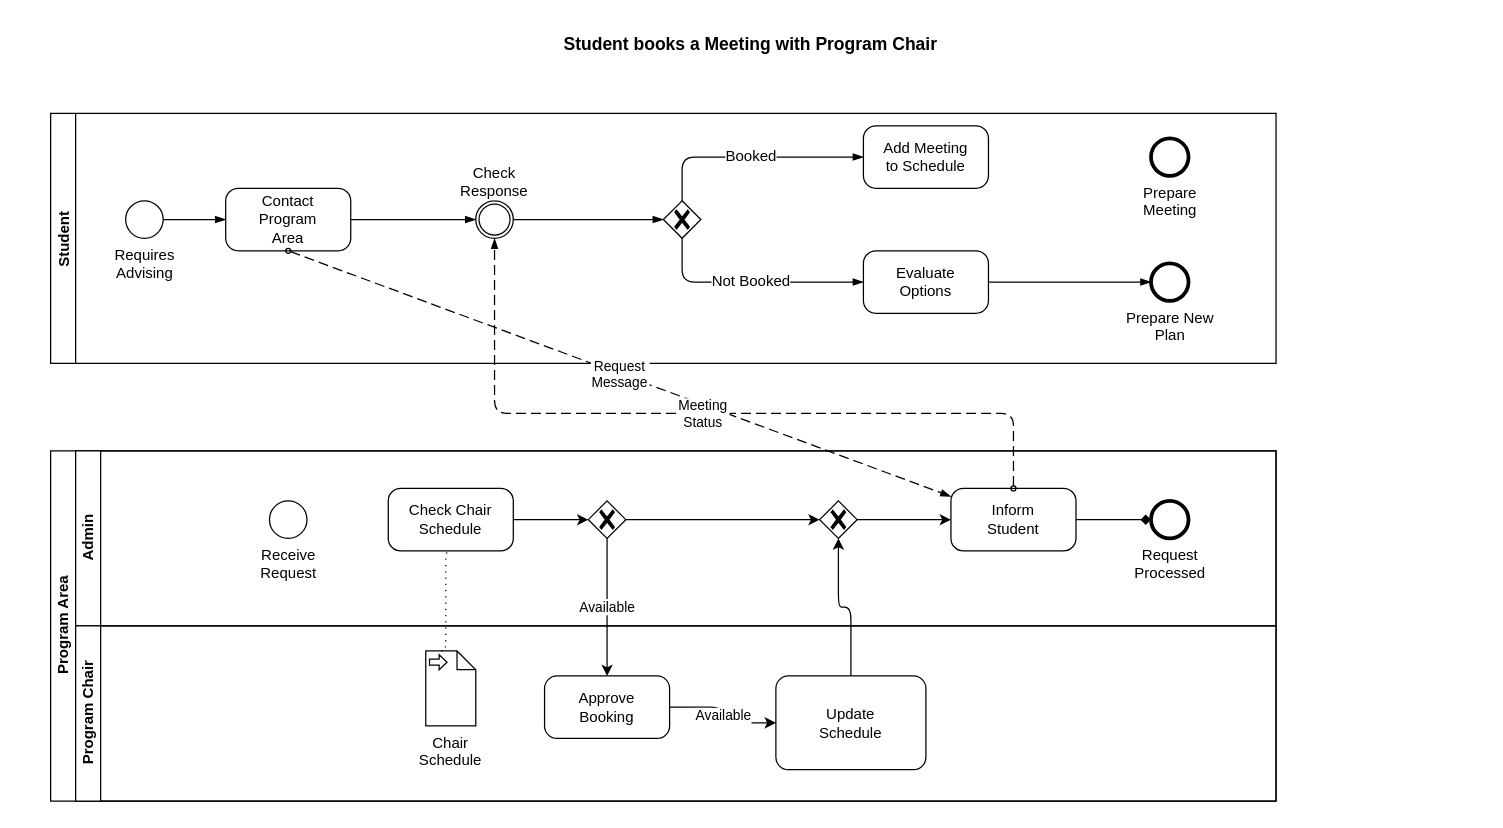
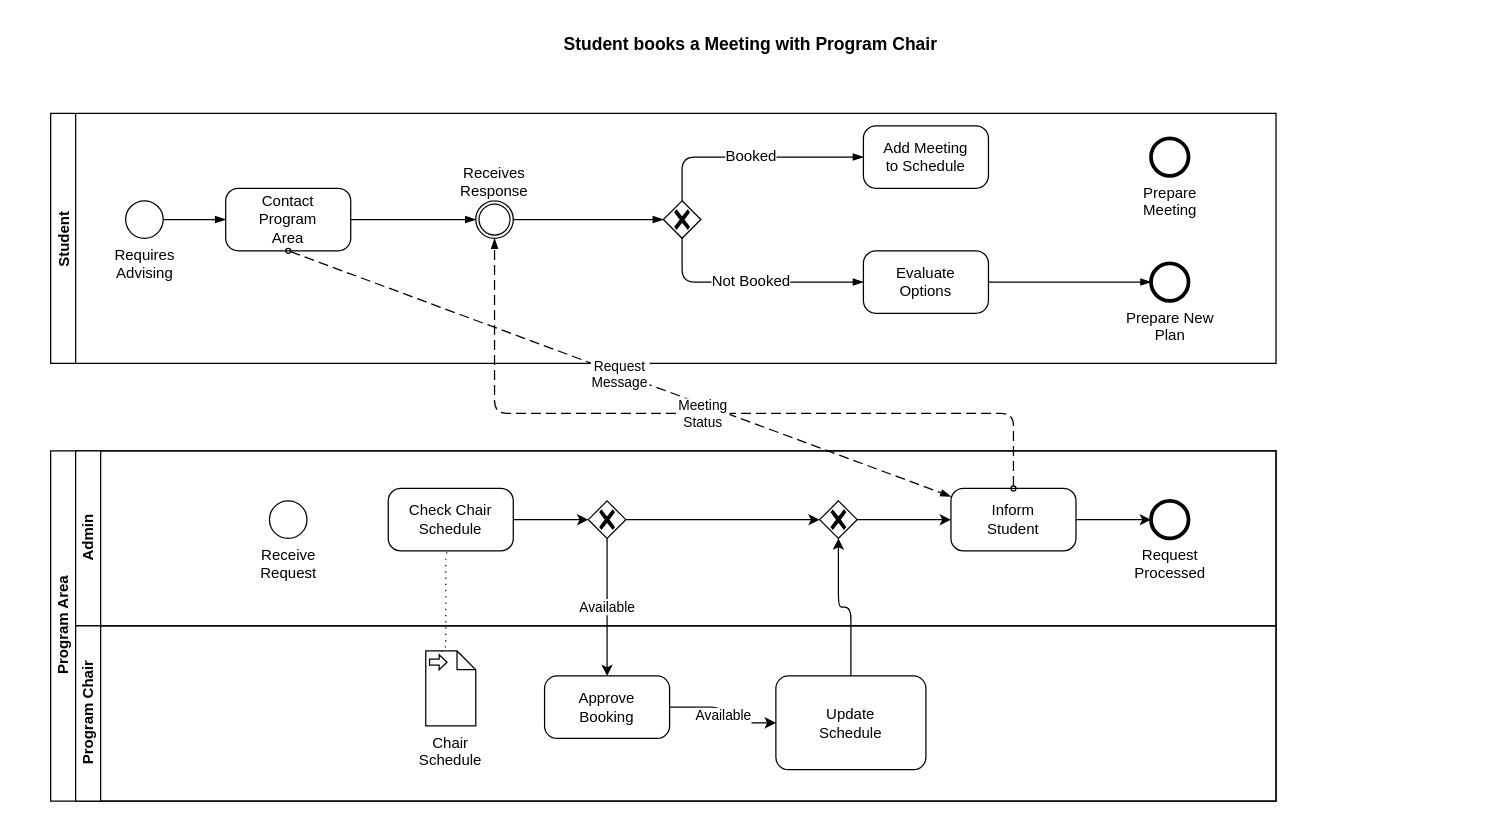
(494, 182) -> (494, 182)
(1140, 519) -> (1141, 519)
